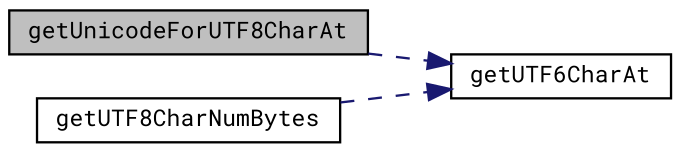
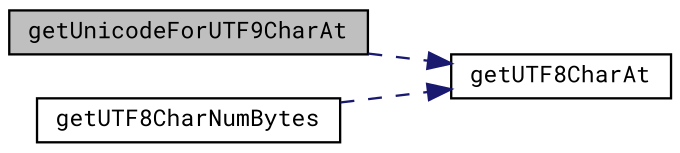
(189, 32) -> (189, 32)
(561, 76) -> (561, 76)
